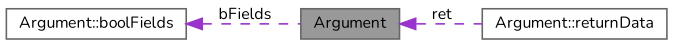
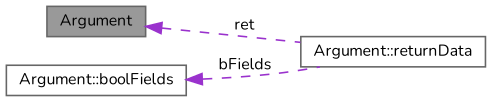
(251, 24) -> (262, 75)
